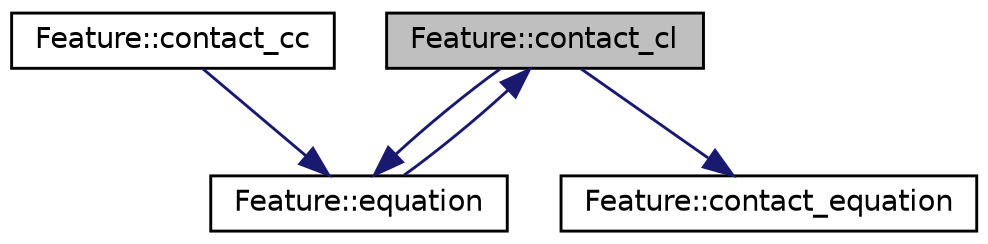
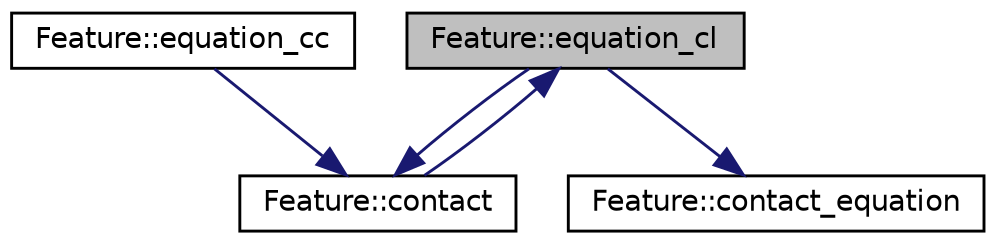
(173, 41) -> (183, 41)
(545, 41) -> (576, 41)
(359, 203) -> (378, 203)
